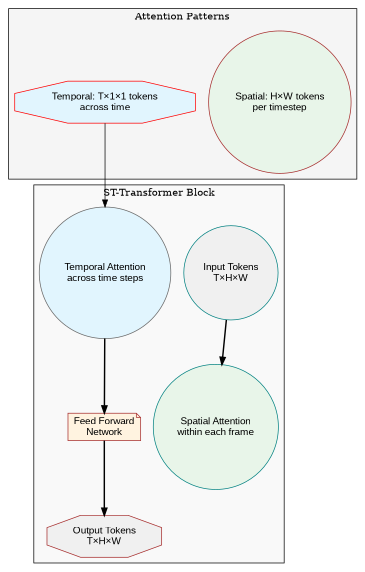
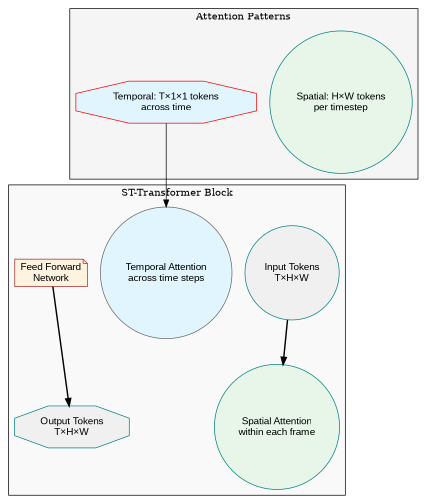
(280, 102) -> (341, 102)
(105, 372) -> none
(104, 536) -> (72, 427)
